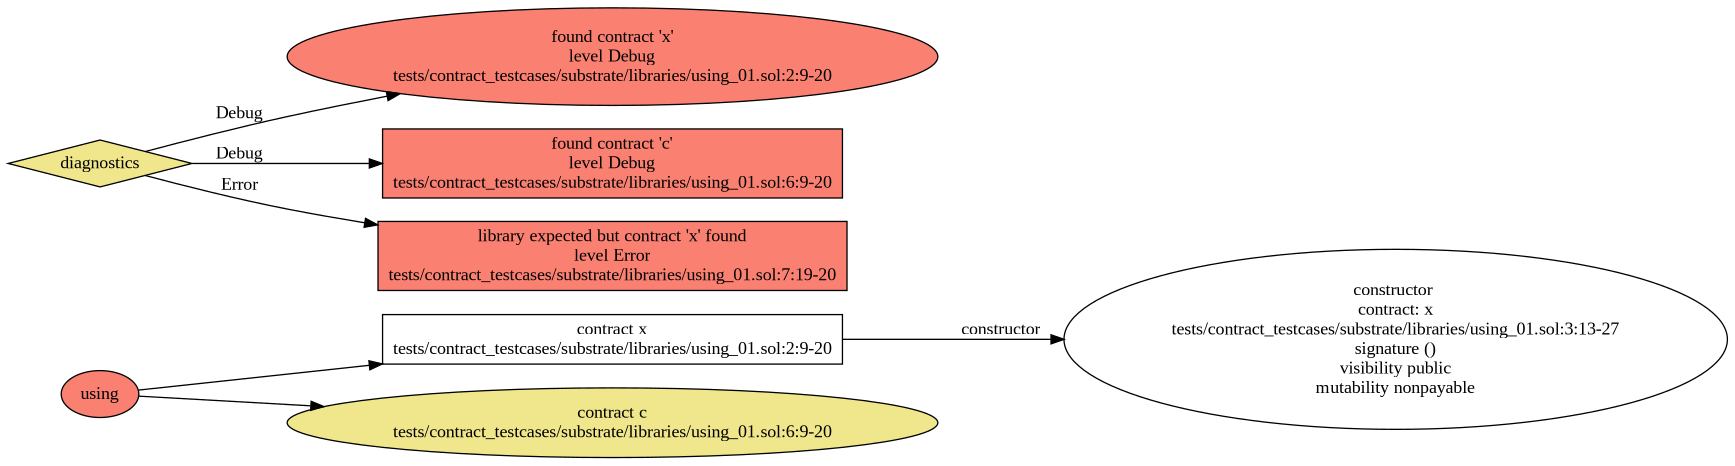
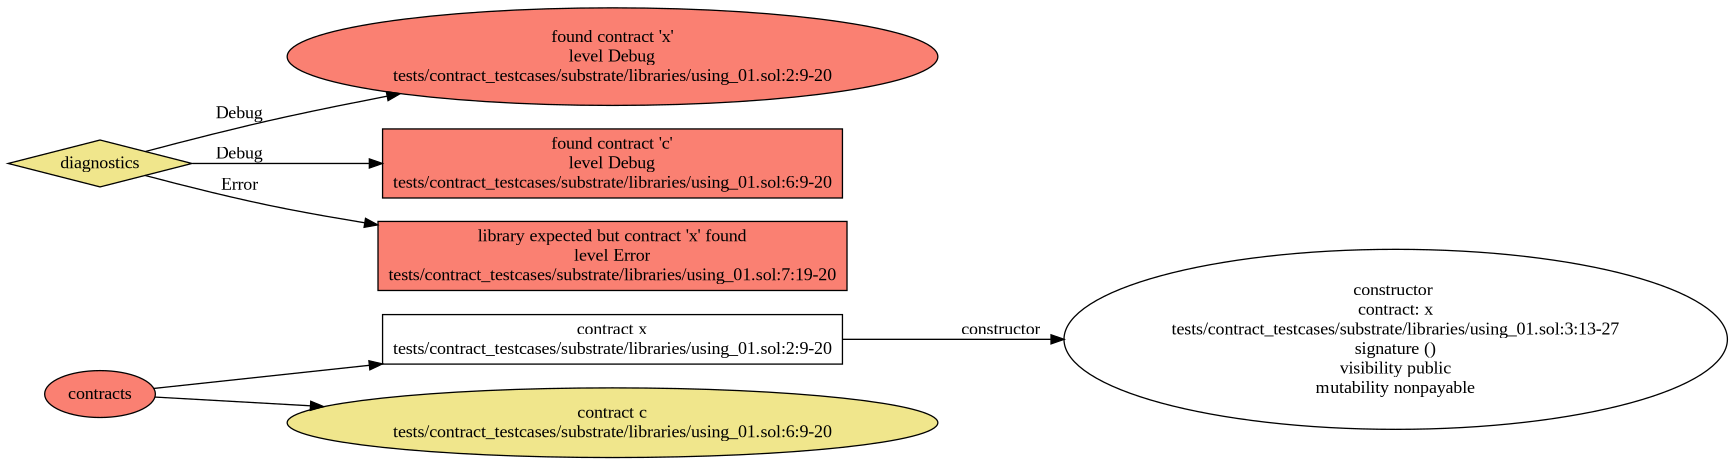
(100, 394) -> (100, 394)
